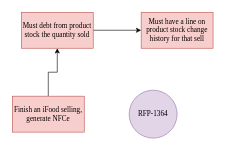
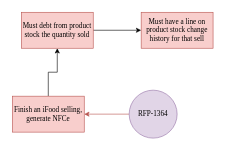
none -> (89, 114)
